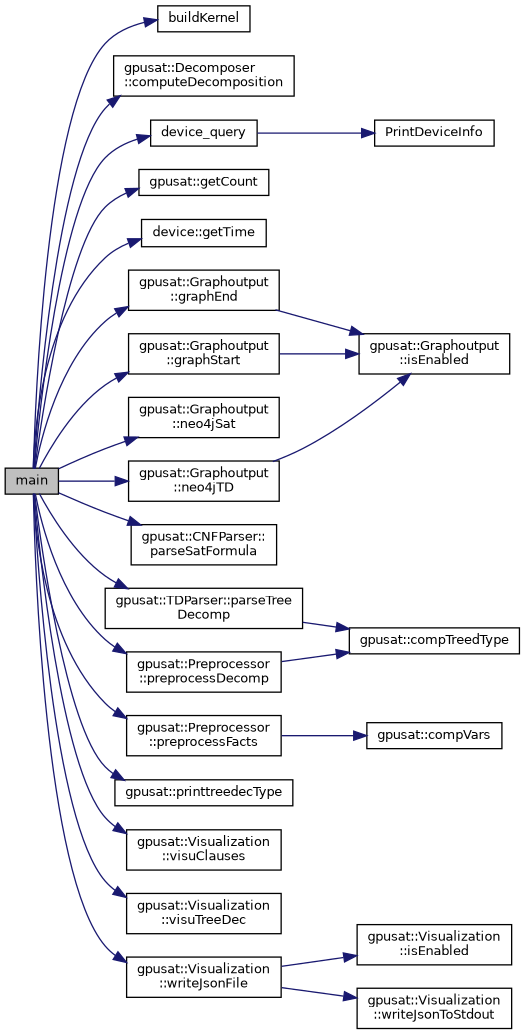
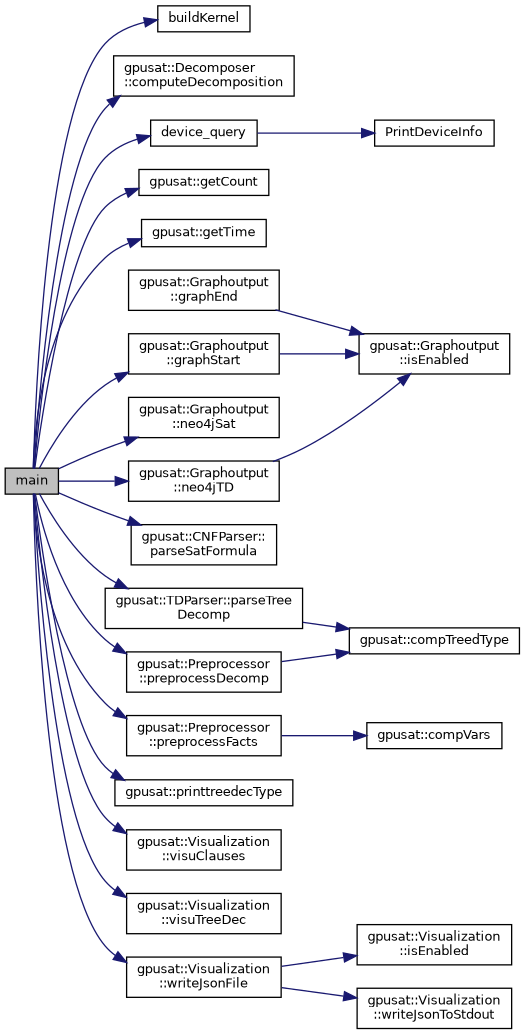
(204, 233) -> (204, 233)
(62, 383) -> none
